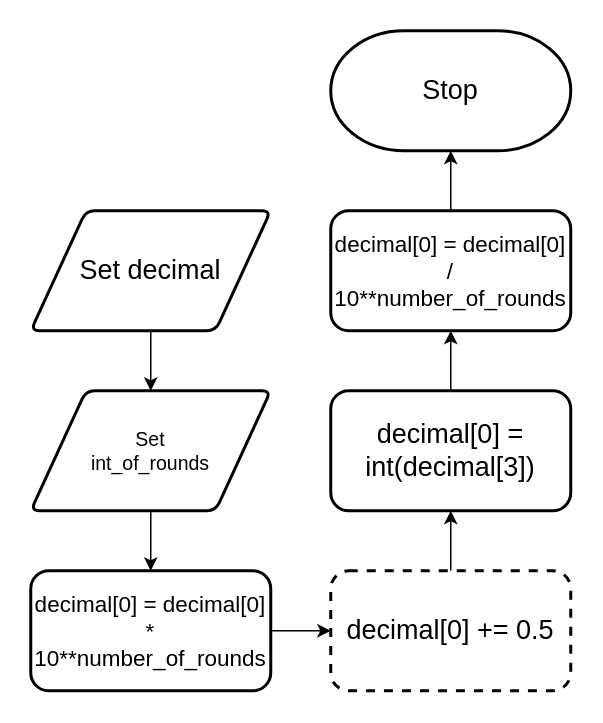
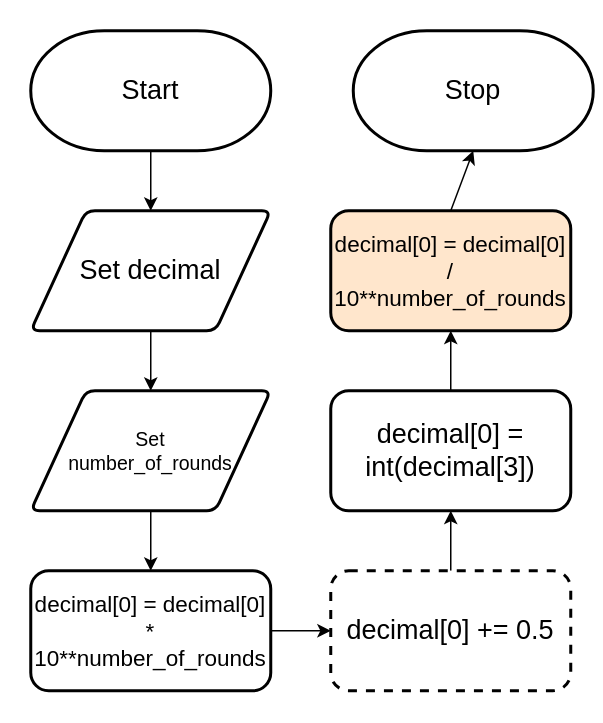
none -> (151, 91)
(451, 91) -> (473, 91)
none -> (151, 176)
(451, 271) -> (451, 271)
(151, 451) -> (151, 451)
